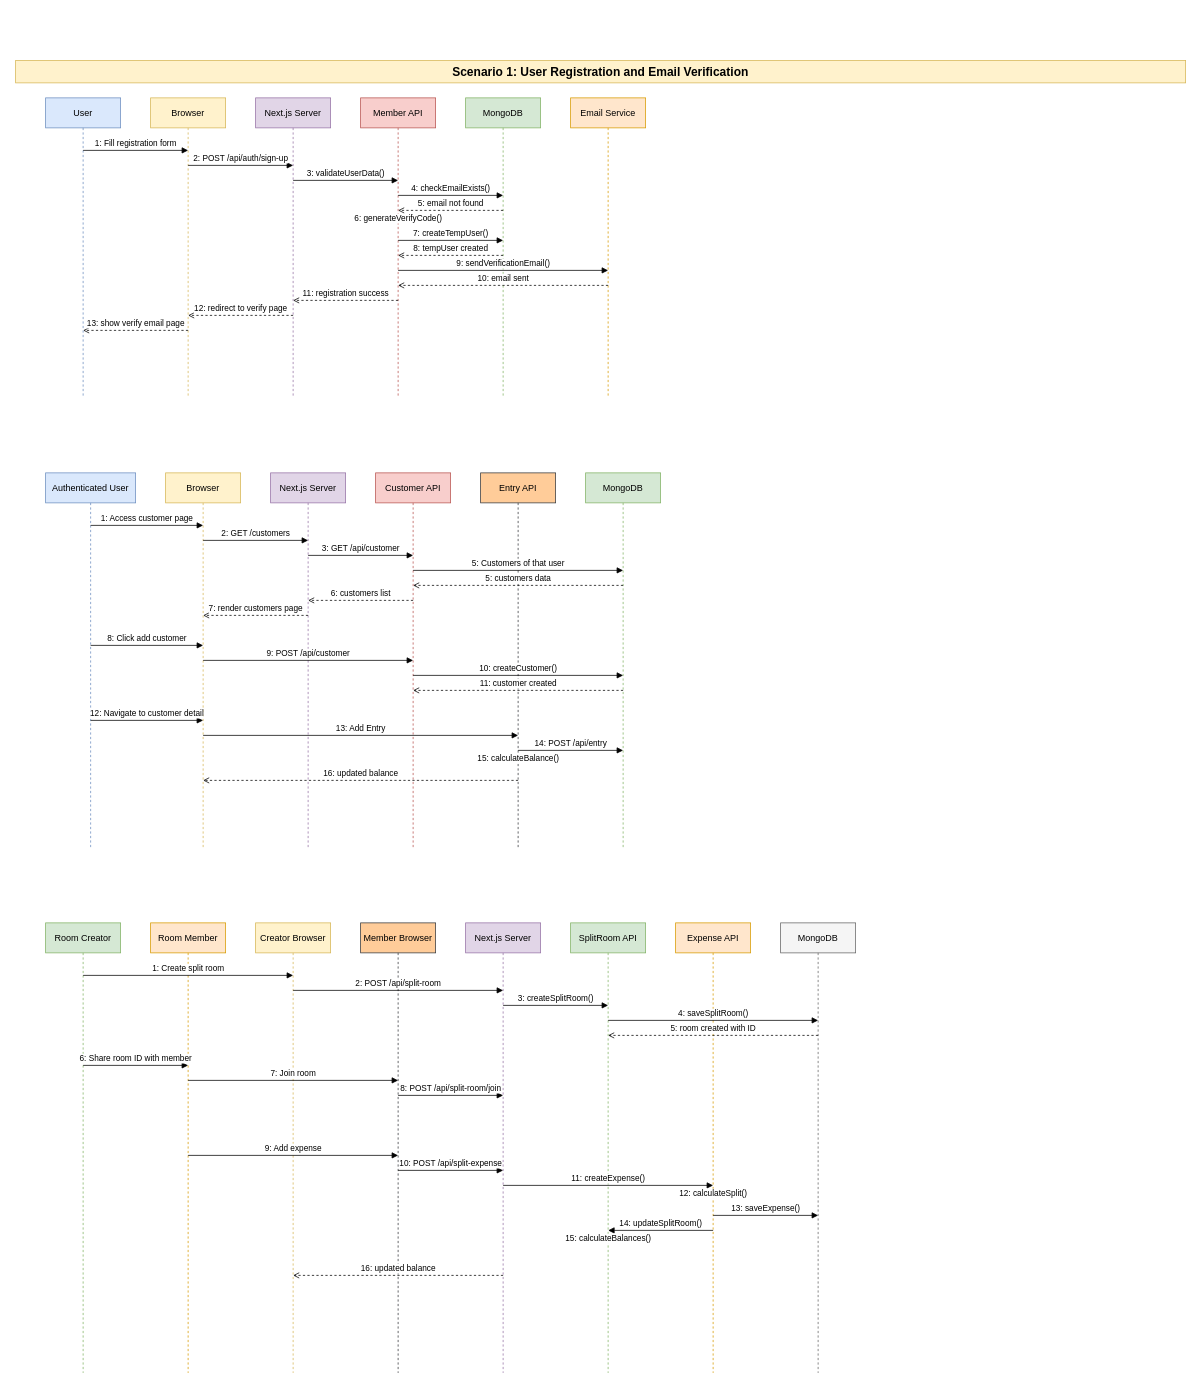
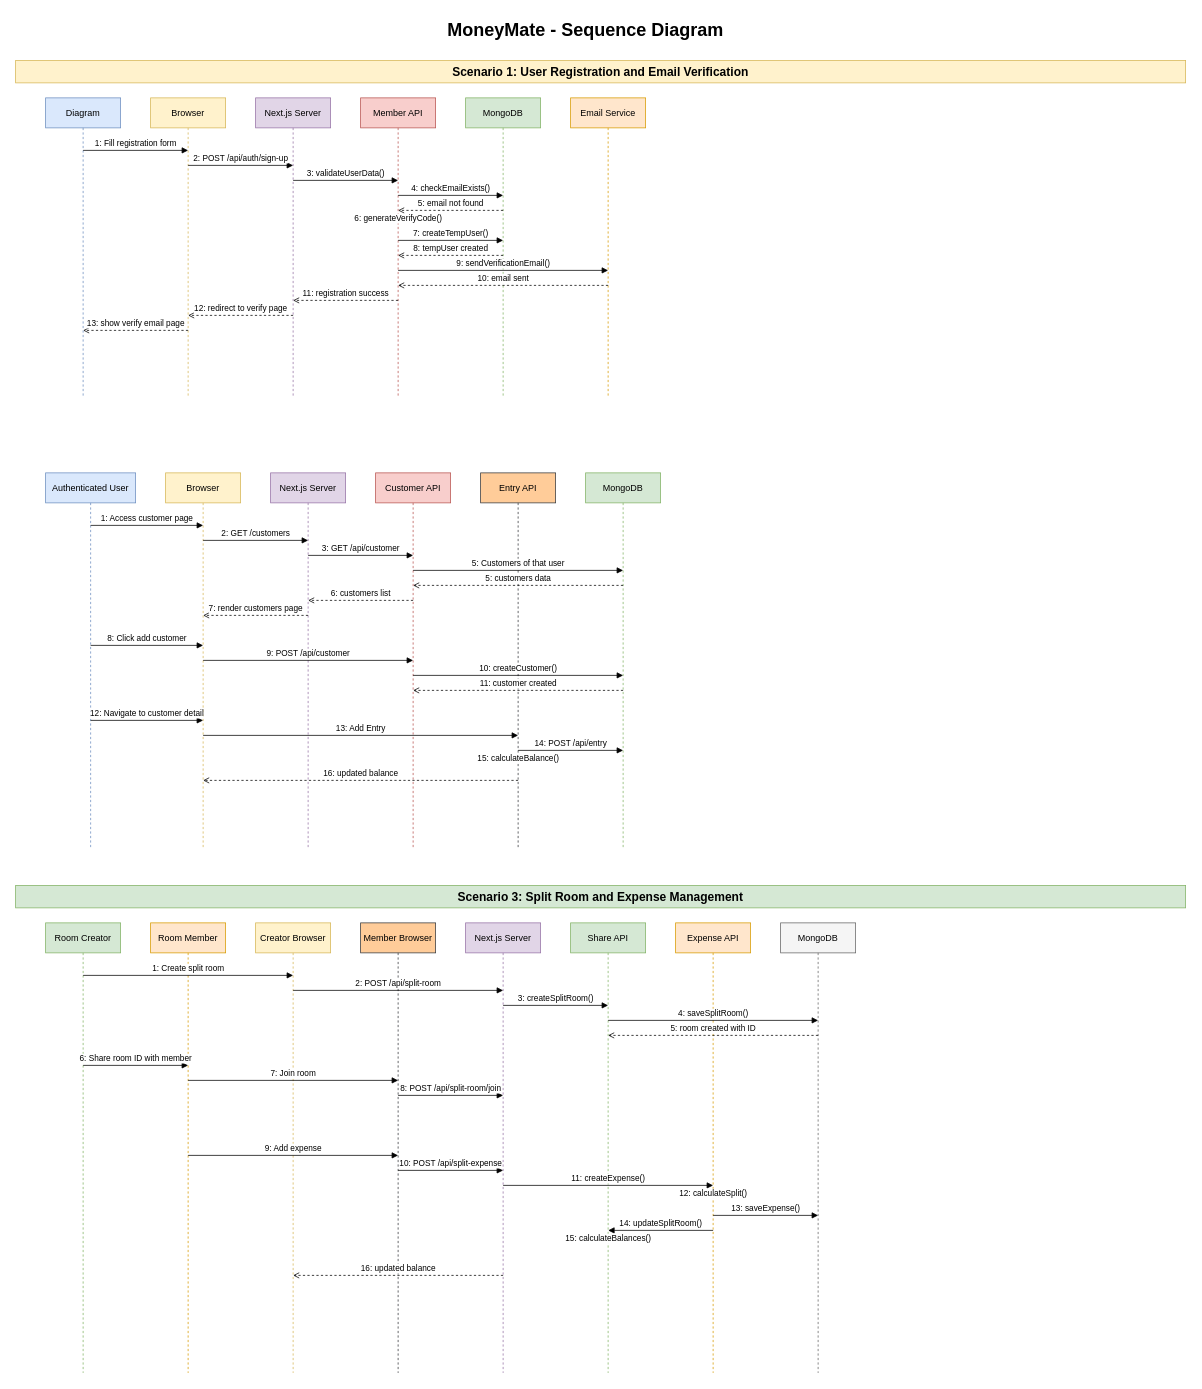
none -> (585, 30)
(83, 113) -> (83, 113)
none -> (600, 897)
(608, 938) -> (608, 938)
